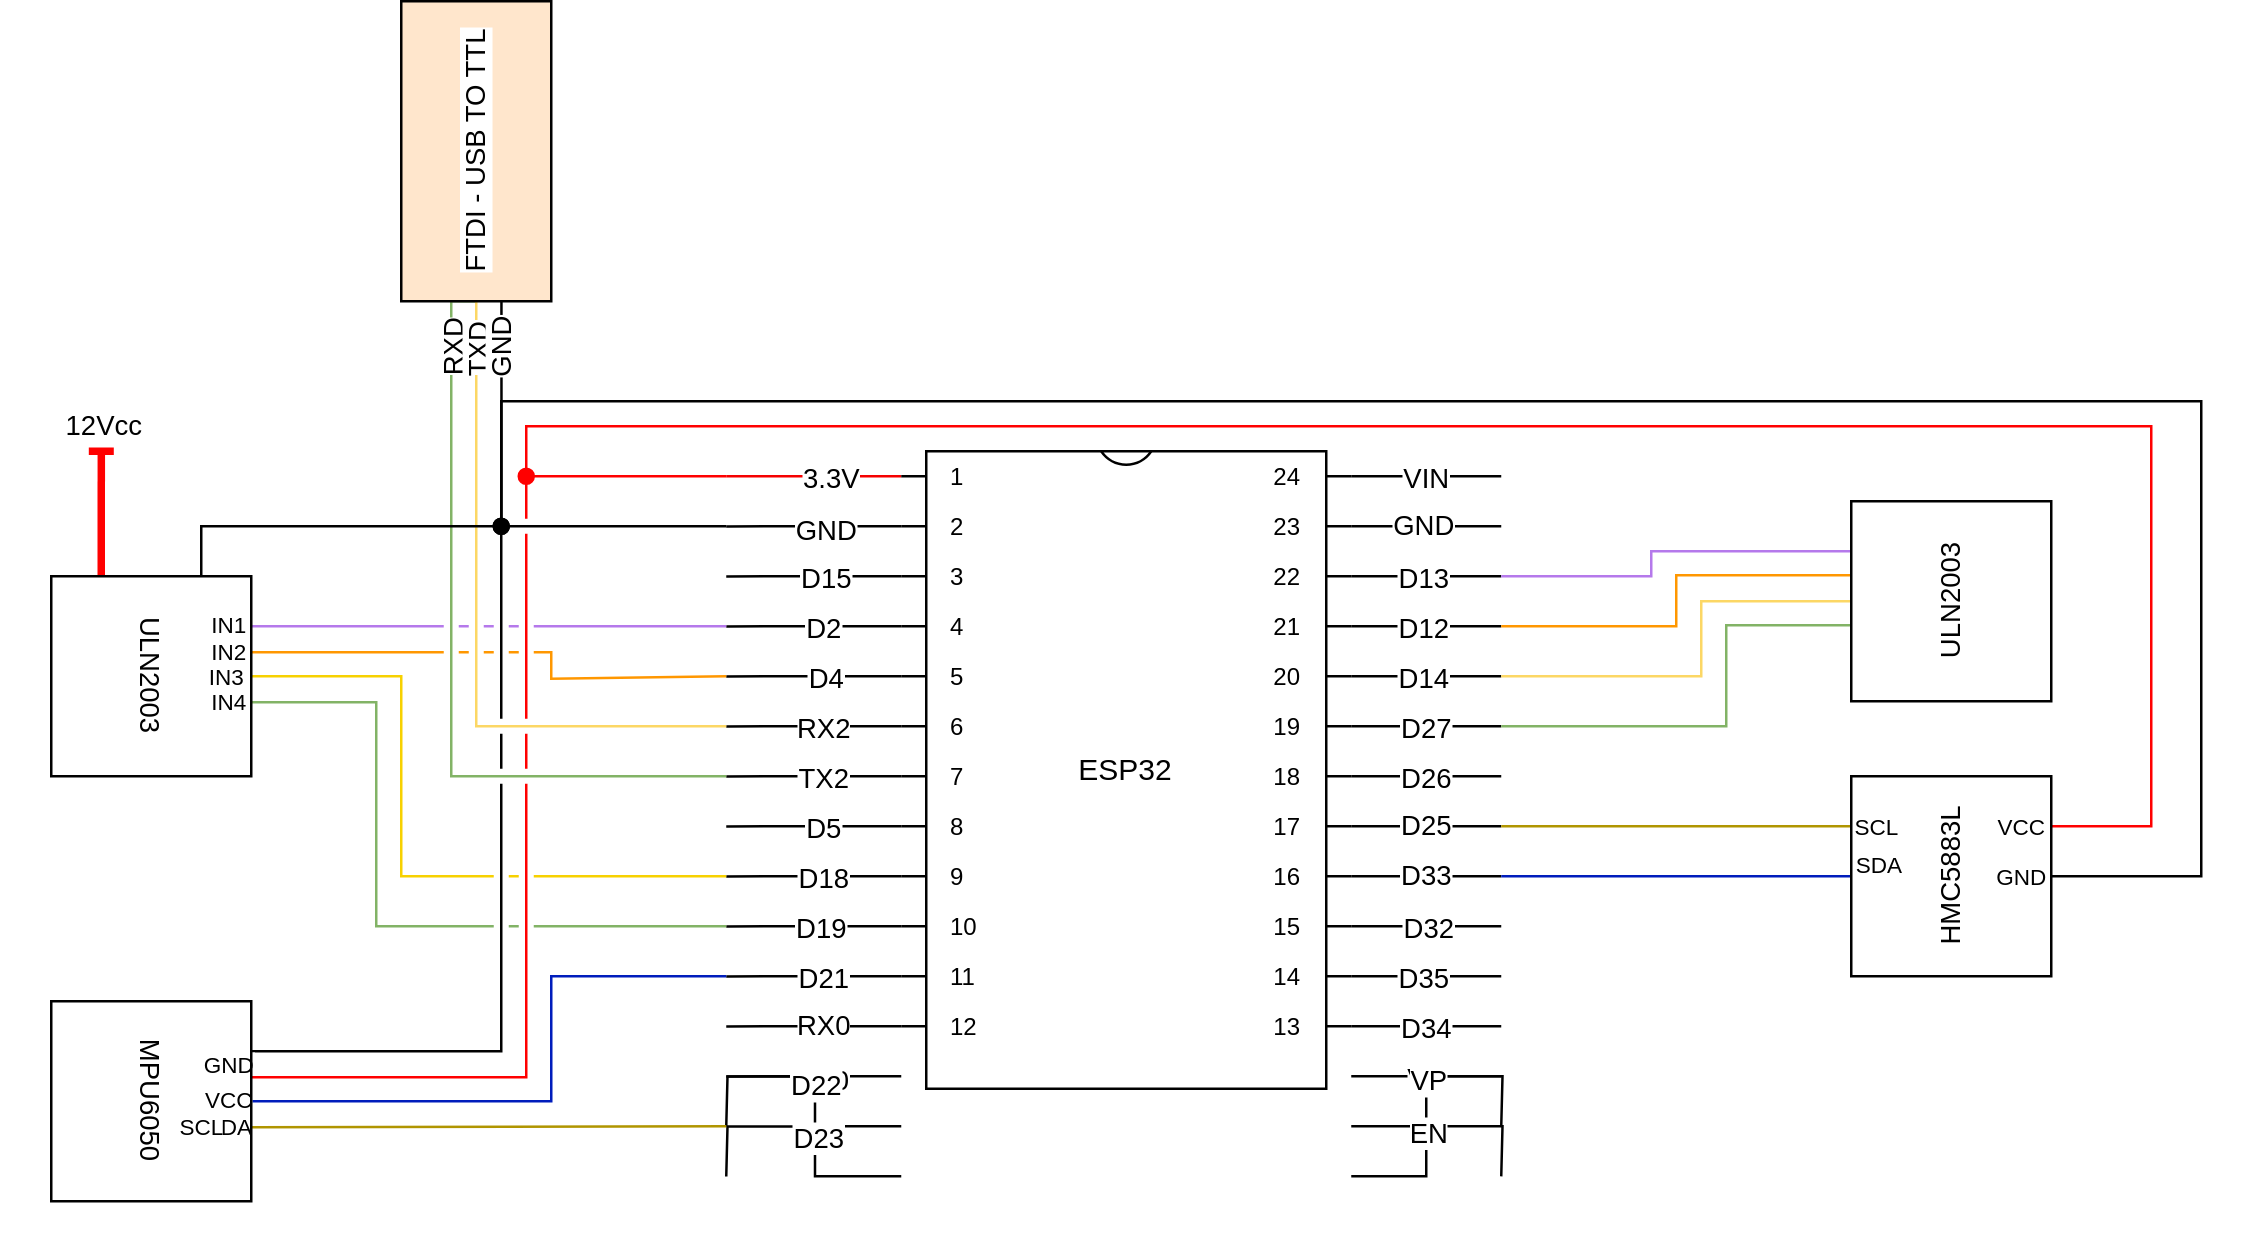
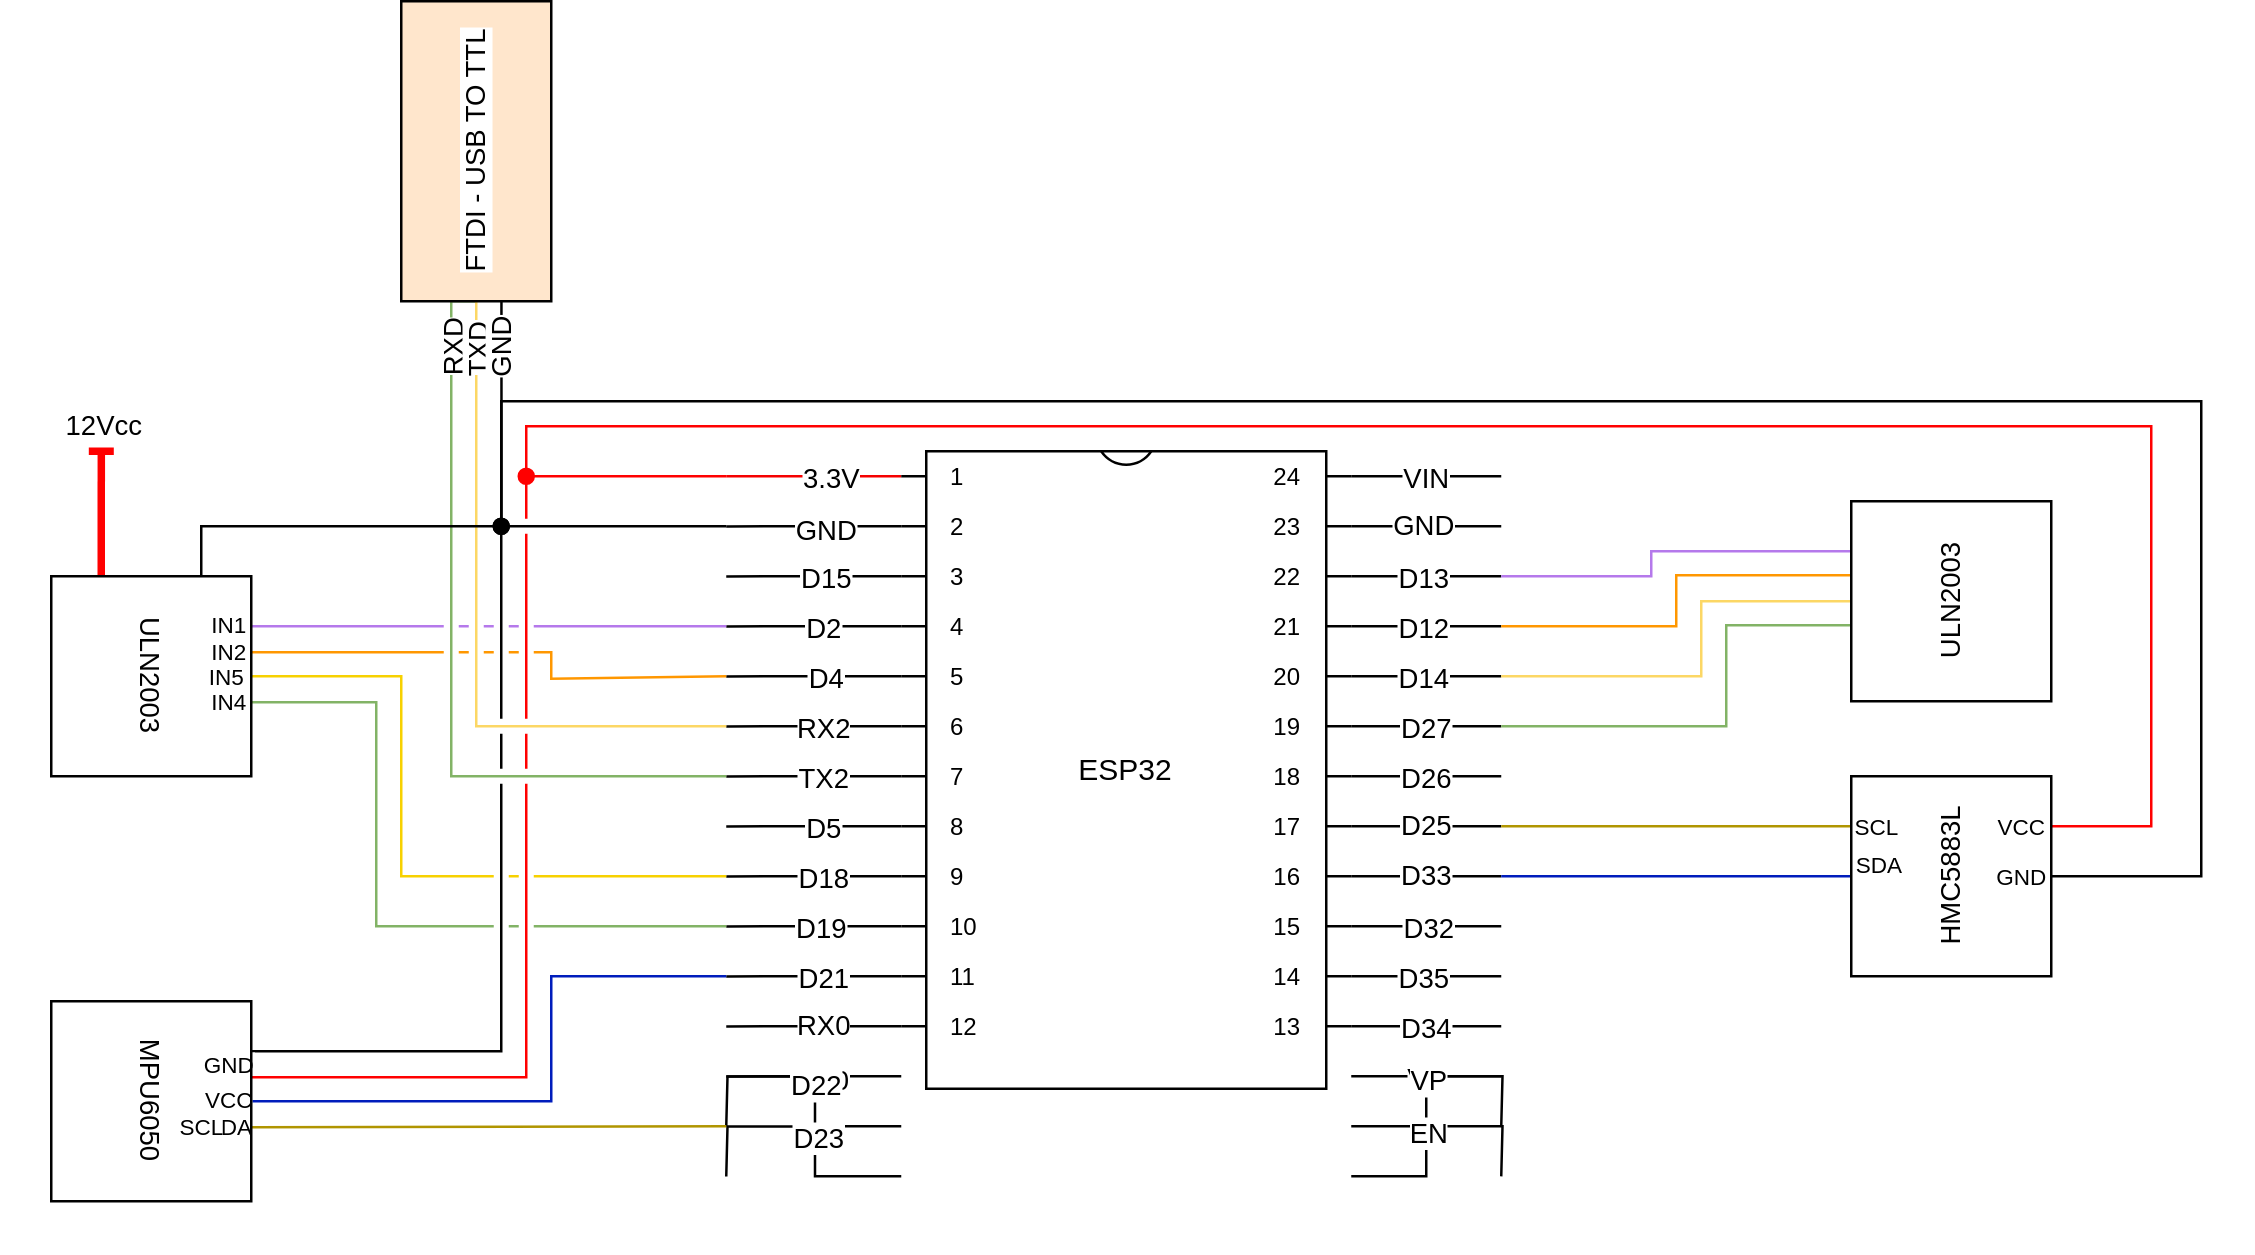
(228, 679) -> (228, 679)
